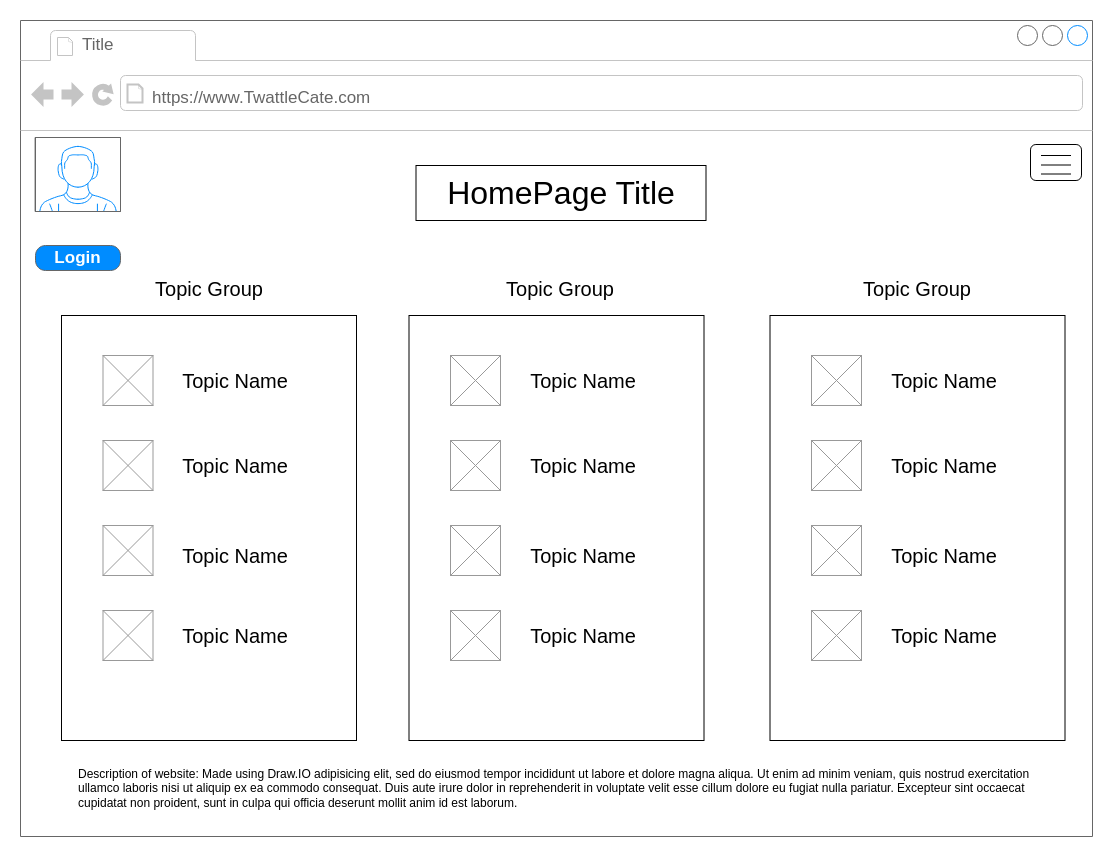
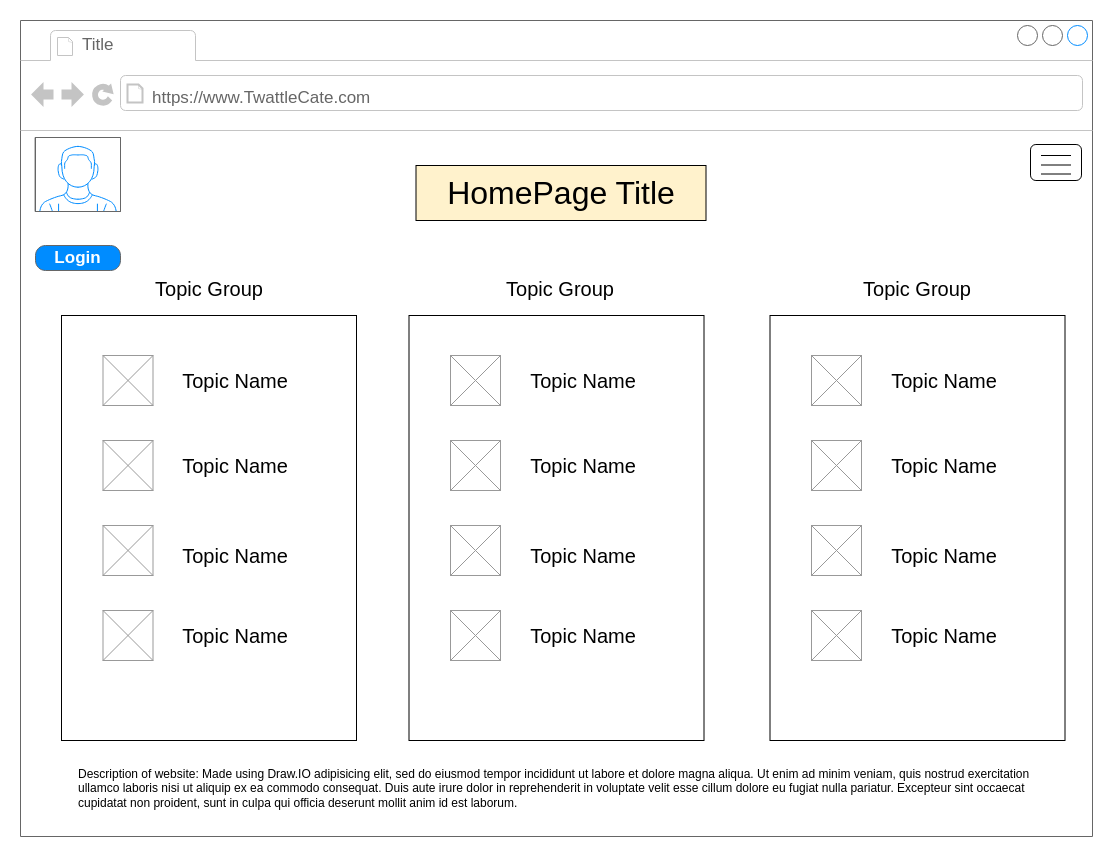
(561, 193) -> (561, 193)
